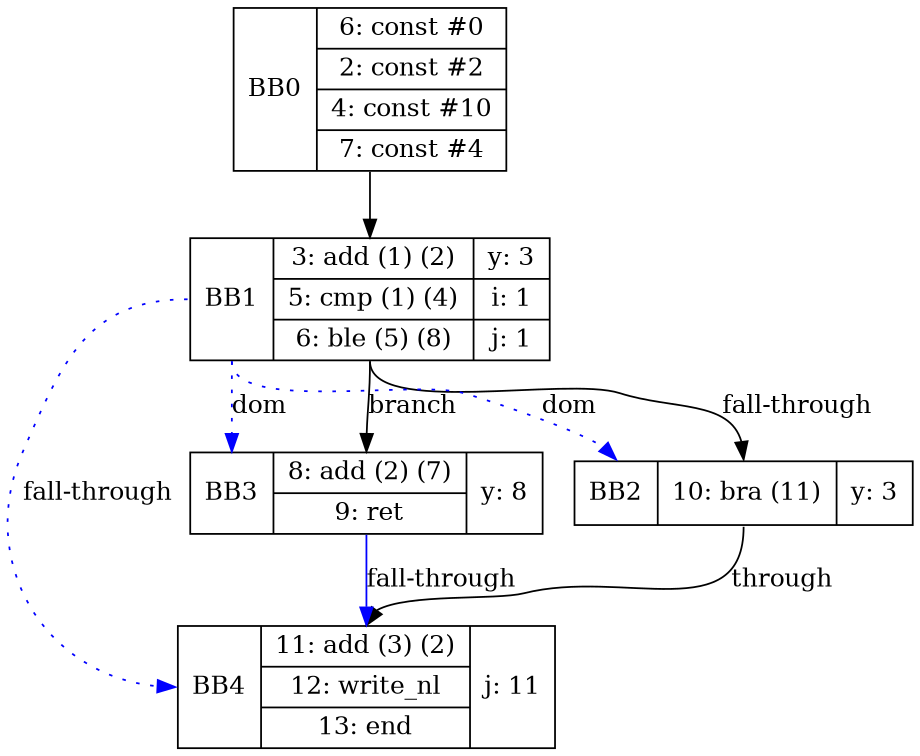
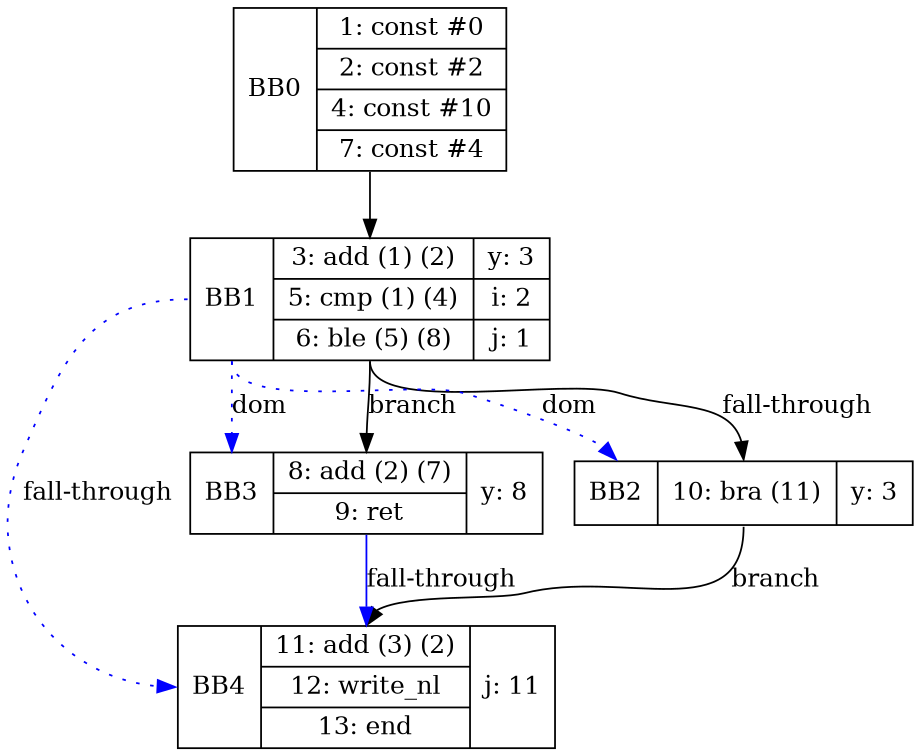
(412, 27) -> (412, 27)
(512, 298) -> (512, 298)
(783, 580) -> (776, 580)
